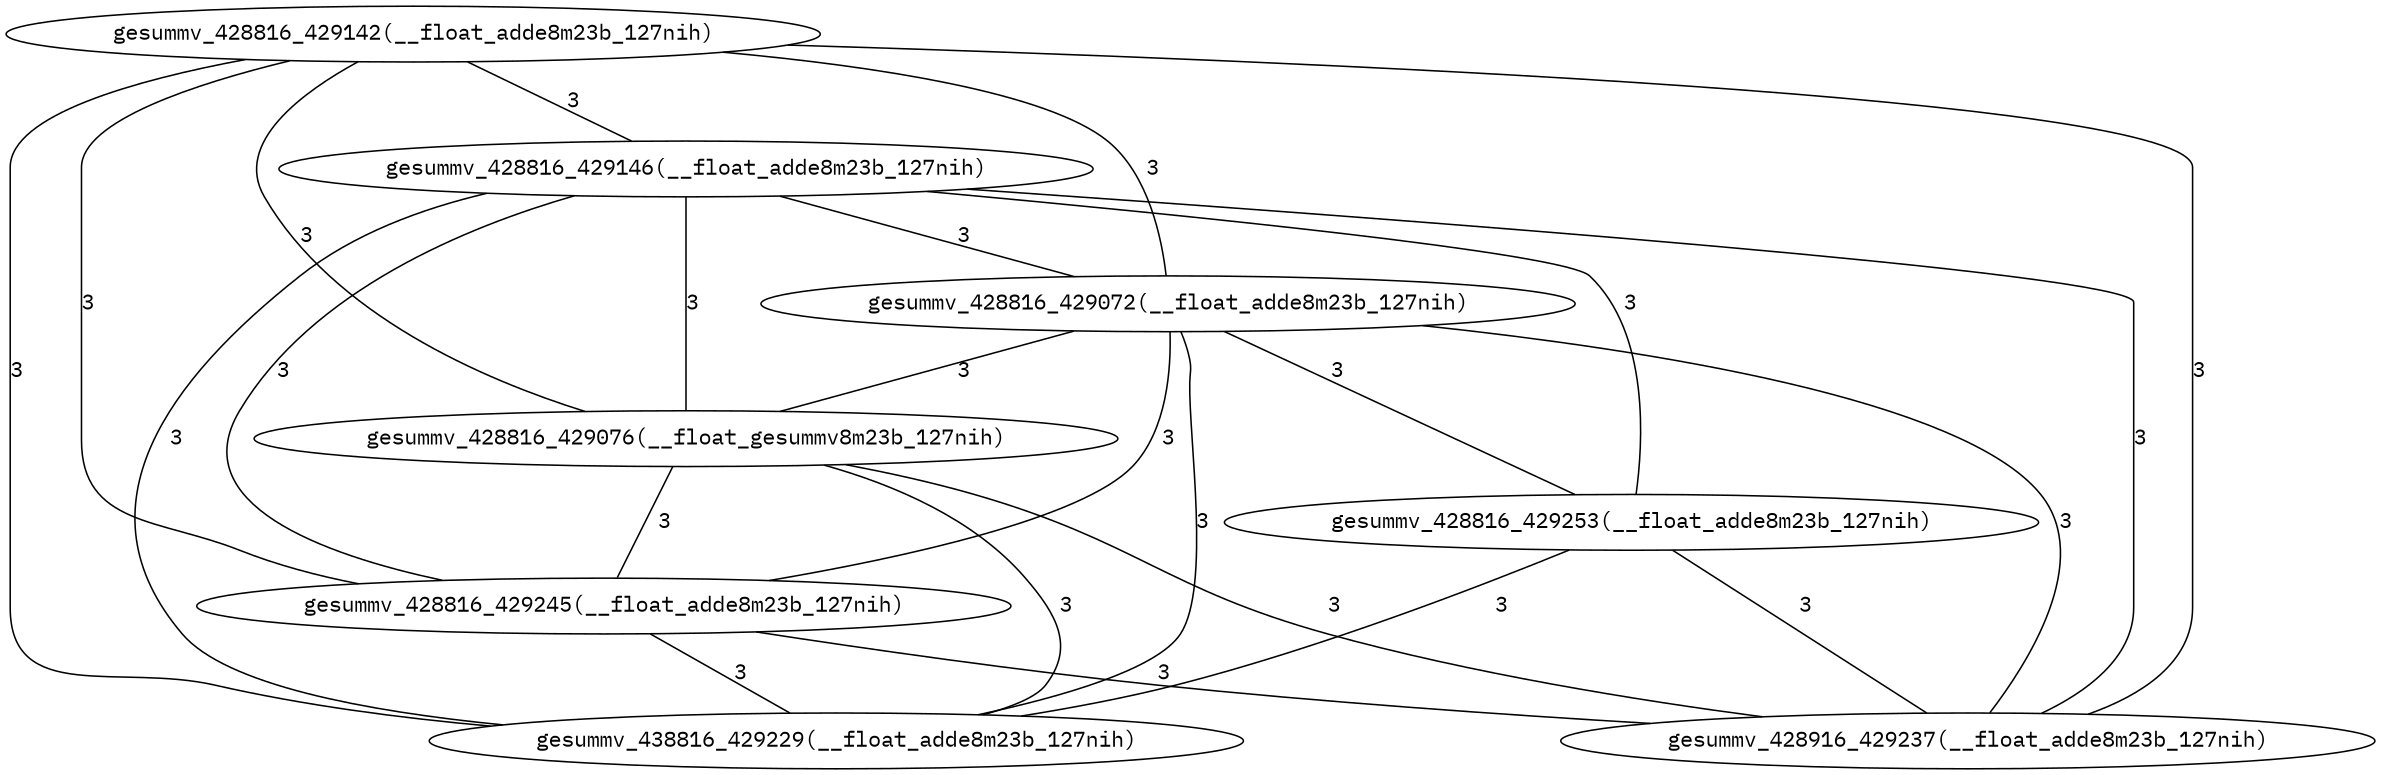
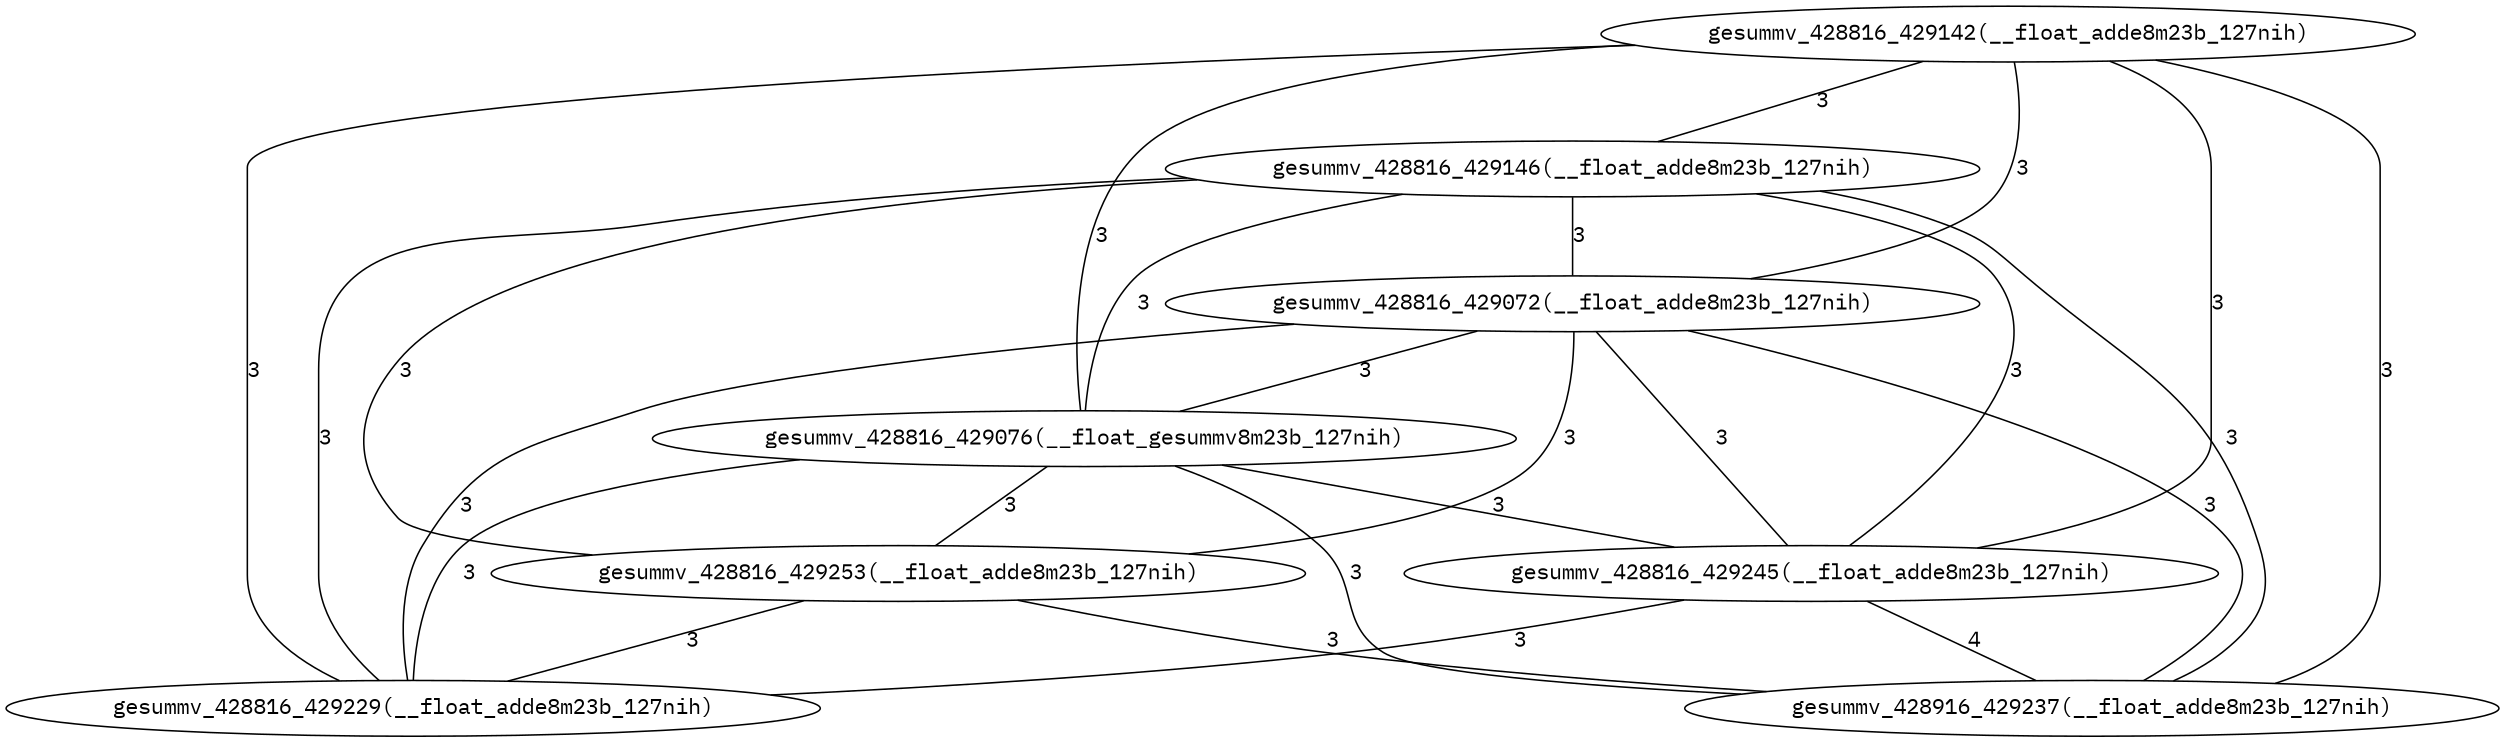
none -> (991, 506)
(1164, 673) -> (1975, 641)
(836, 741) -> (413, 708)
